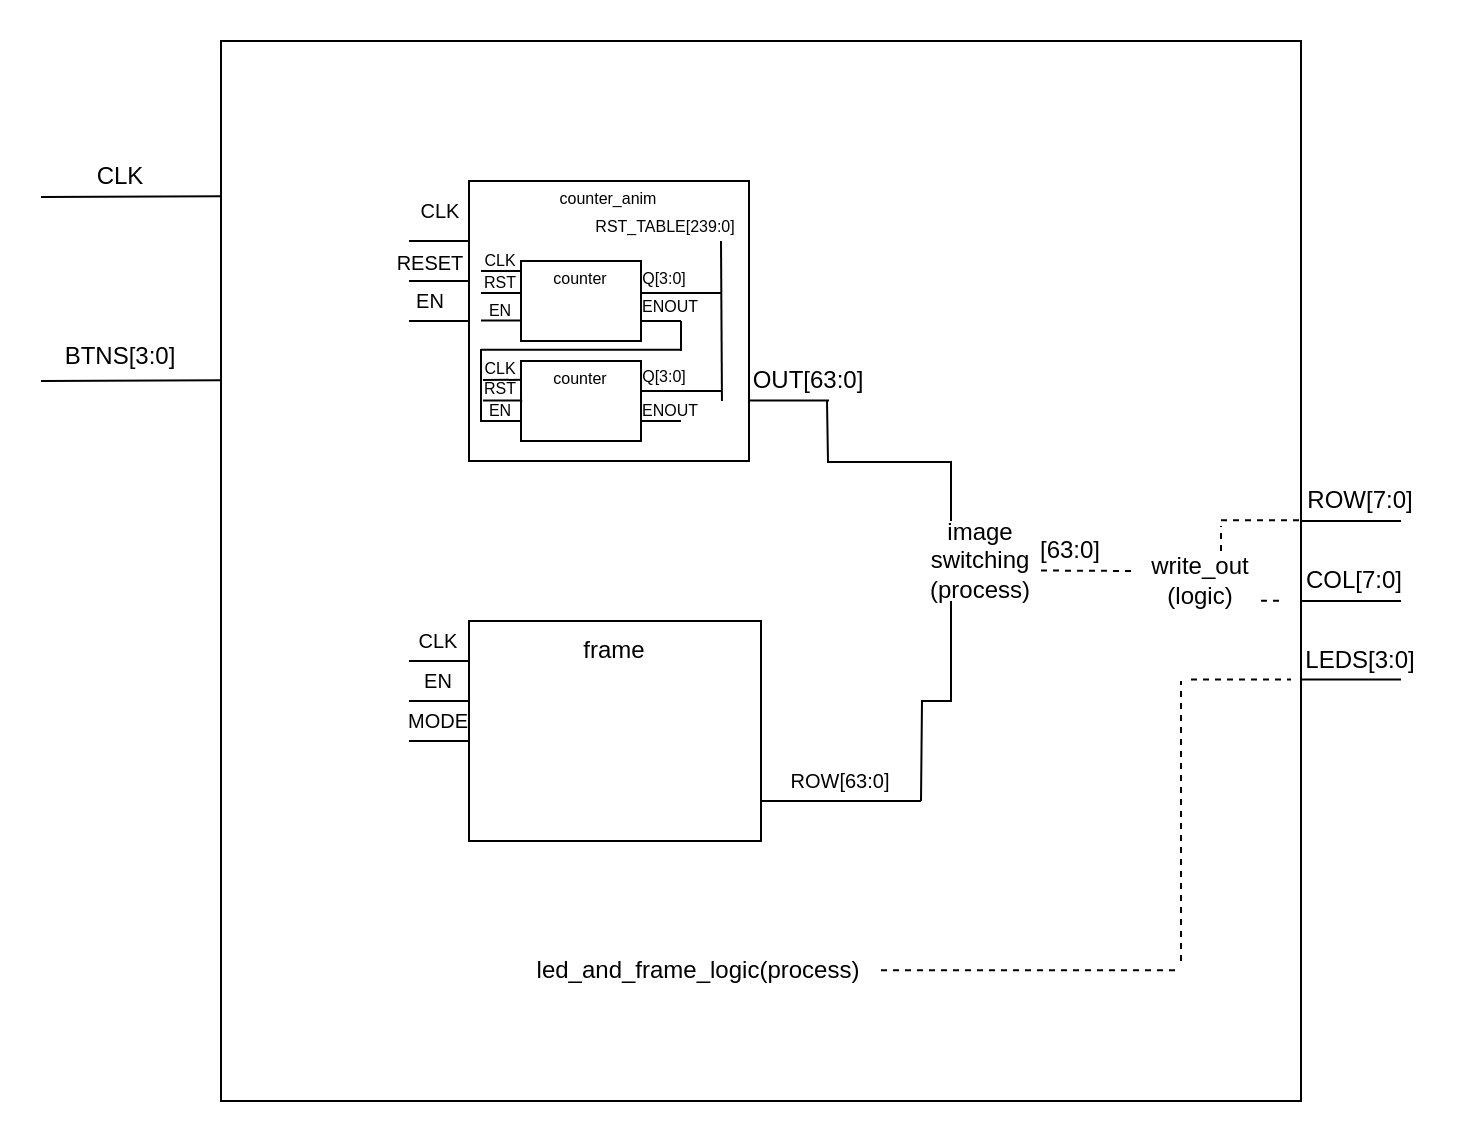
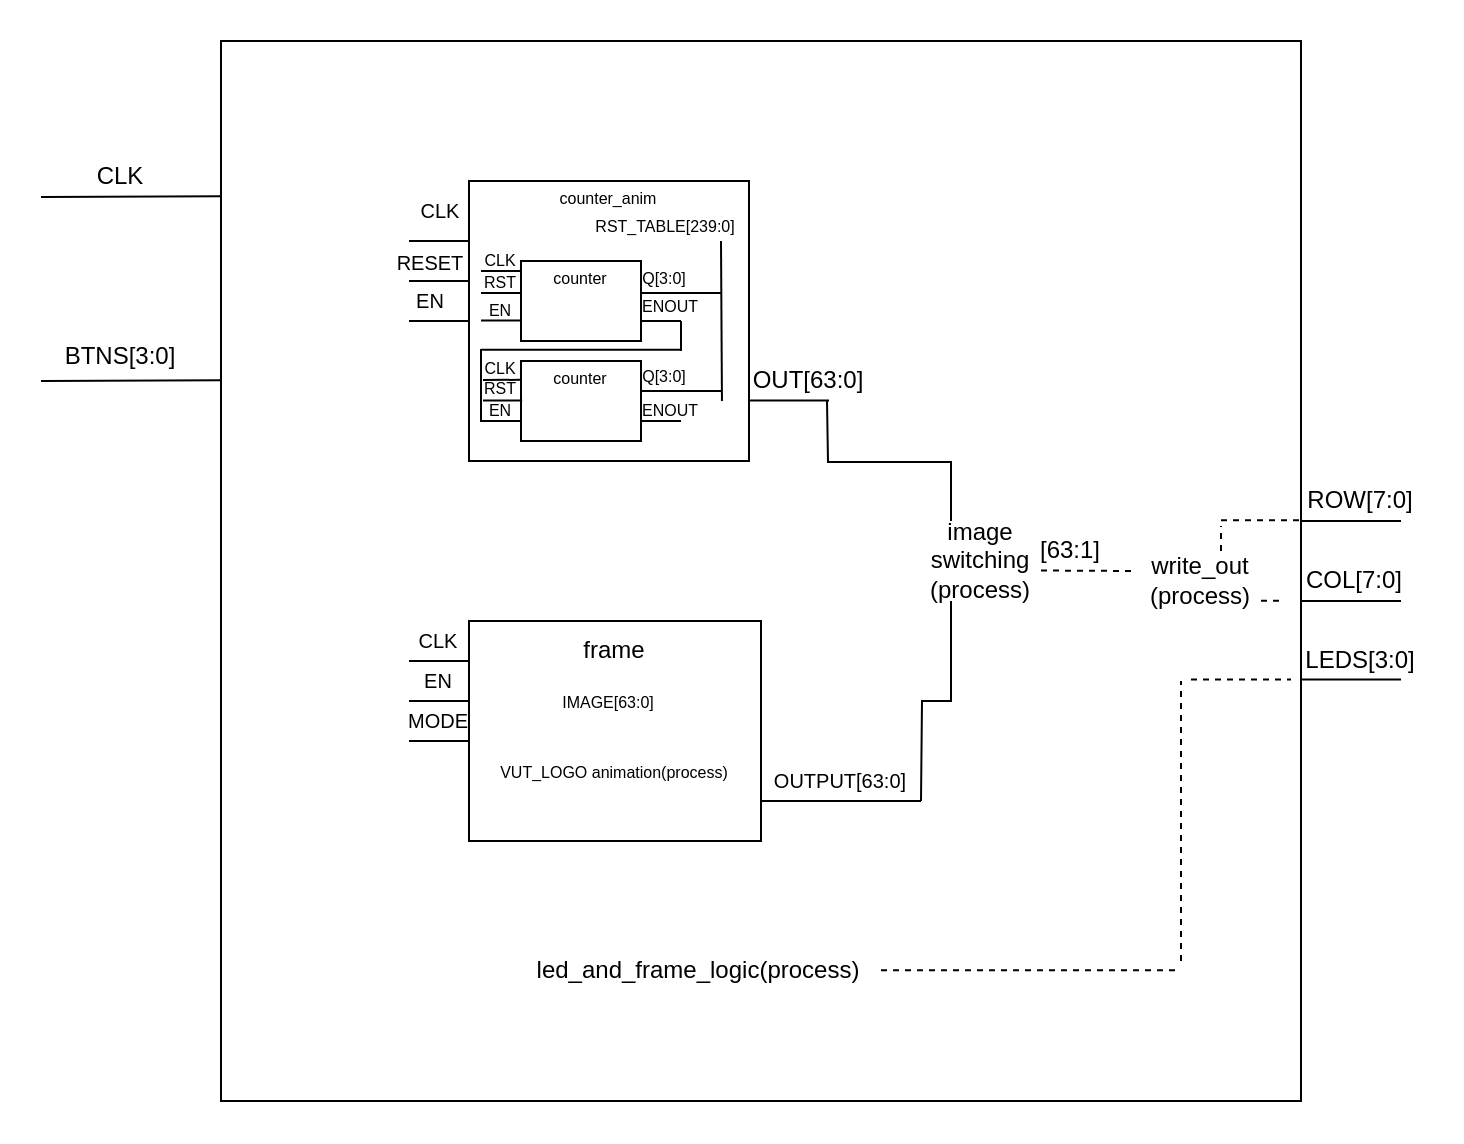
(1071, 551) -> (1071, 551)
(1201, 581) -> (1201, 581)
none -> (609, 701)
none -> (615, 771)
(841, 781) -> (841, 781)
